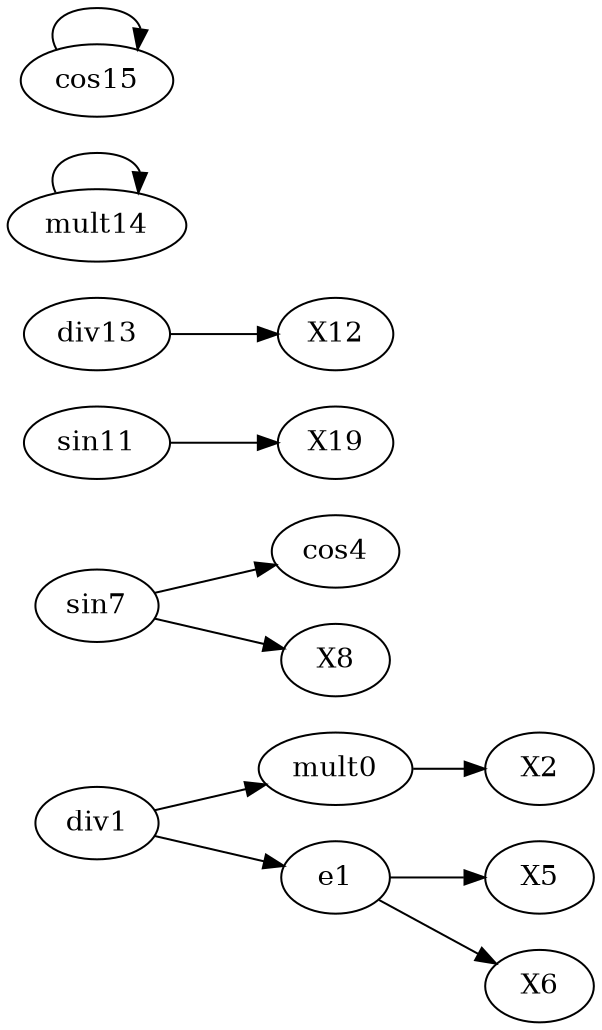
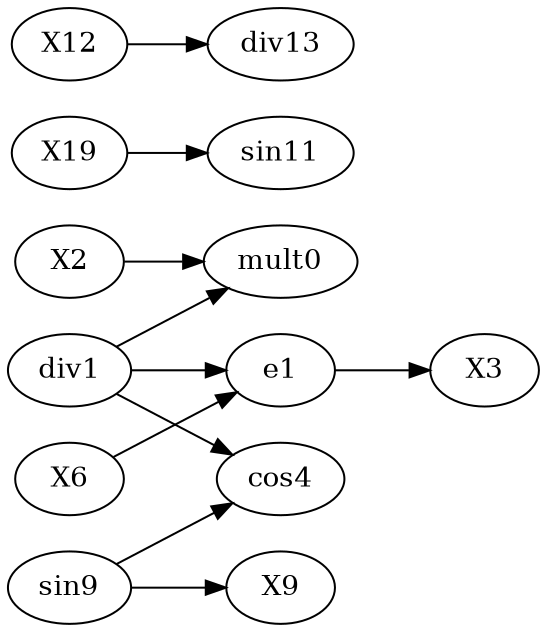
(97, 80) -> none
(97, 225) -> none
(214, 334) -> (157, 44)
none -> (161, 417)
(214, 443) -> (157, 153)
(97, 606) -> (70, 588)
(336, 660) -> (281, 588)
(439, 769) -> (153, 262)
(540, 877) -> (485, 370)
(429, 927) -> (161, 432)
